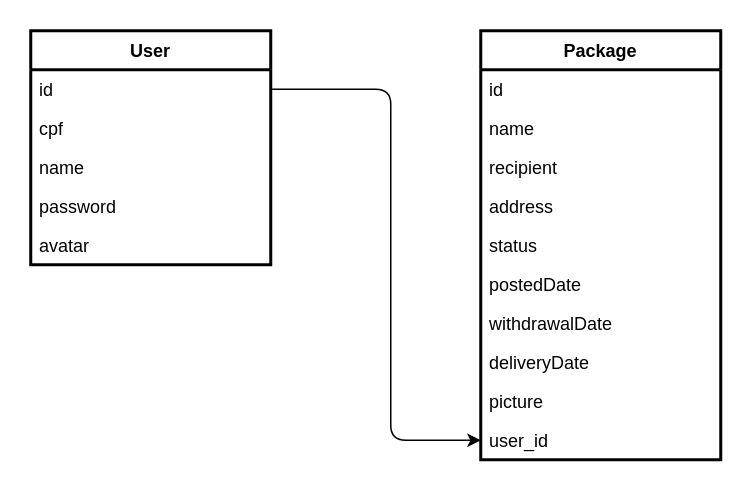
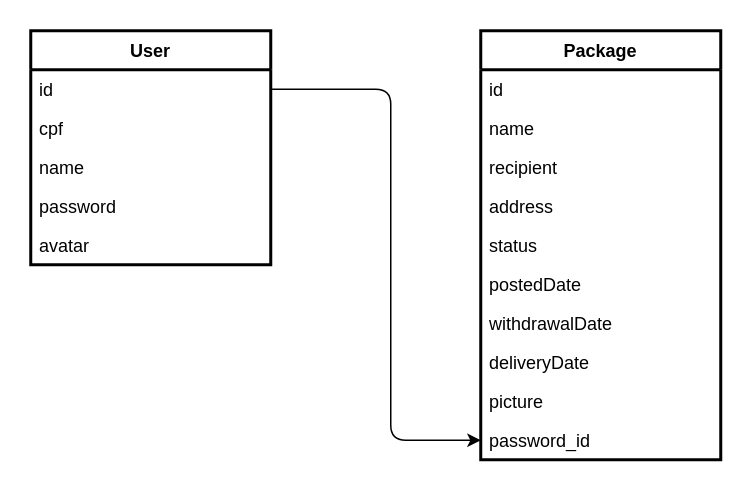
(522, 441) -> (542, 441)
